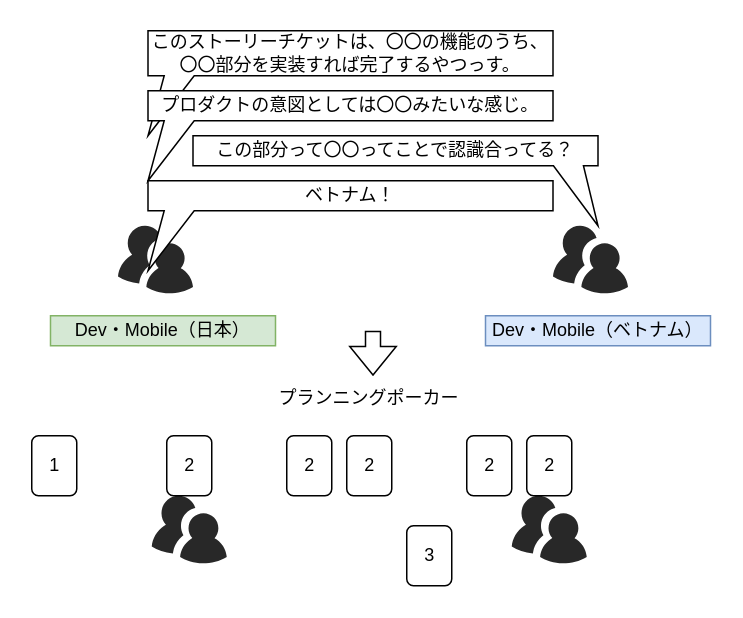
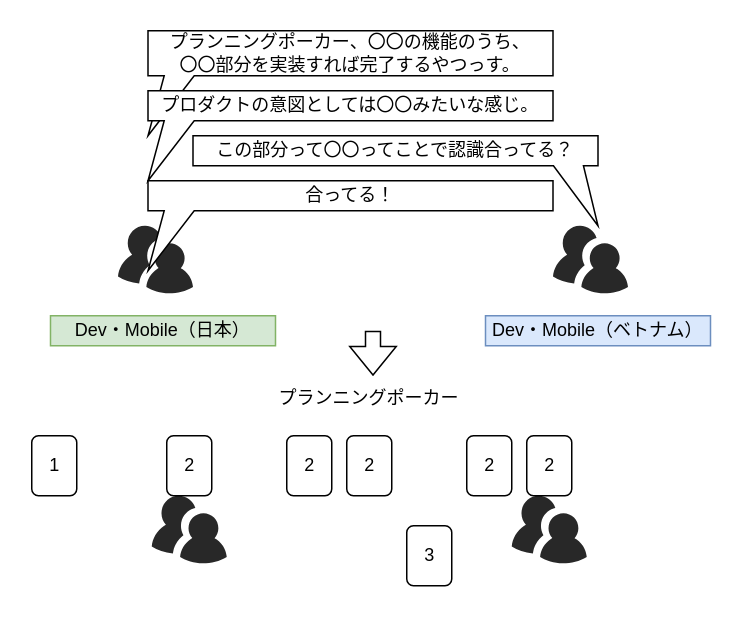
(350, 53) -> (350, 53)
(350, 196) -> (350, 196)
